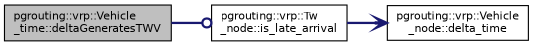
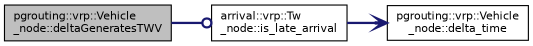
(88, 23) -> (88, 23)
(279, 23) -> (279, 23)
